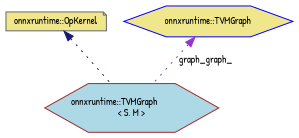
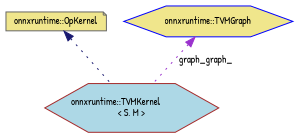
(132, 108) -> (132, 108)
